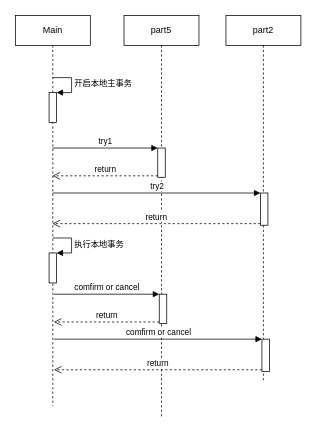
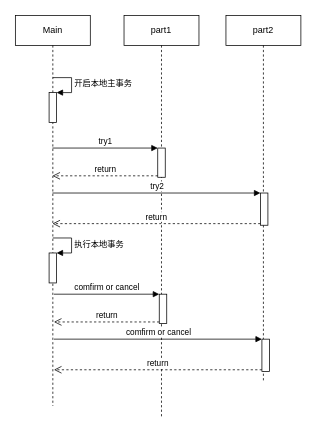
(162, 30) -> (162, 30)
